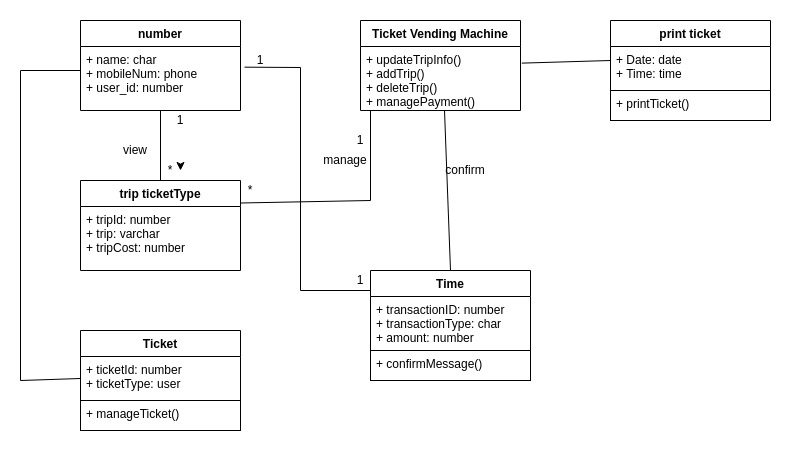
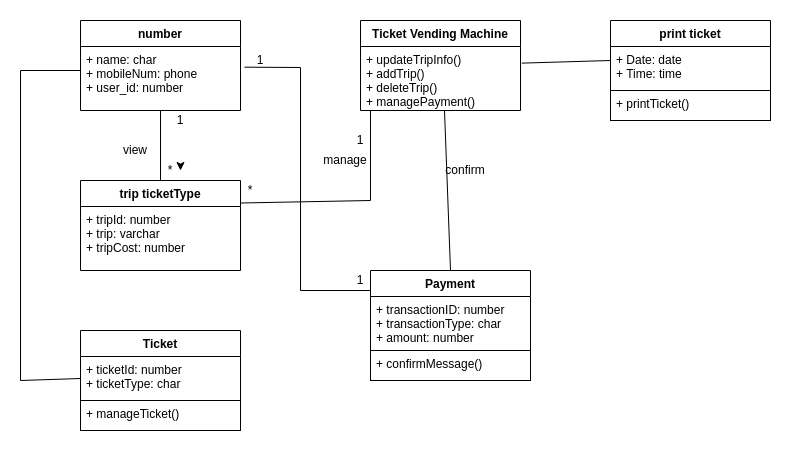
(450, 284) -> (450, 284)
(140, 370) -> (140, 370)
